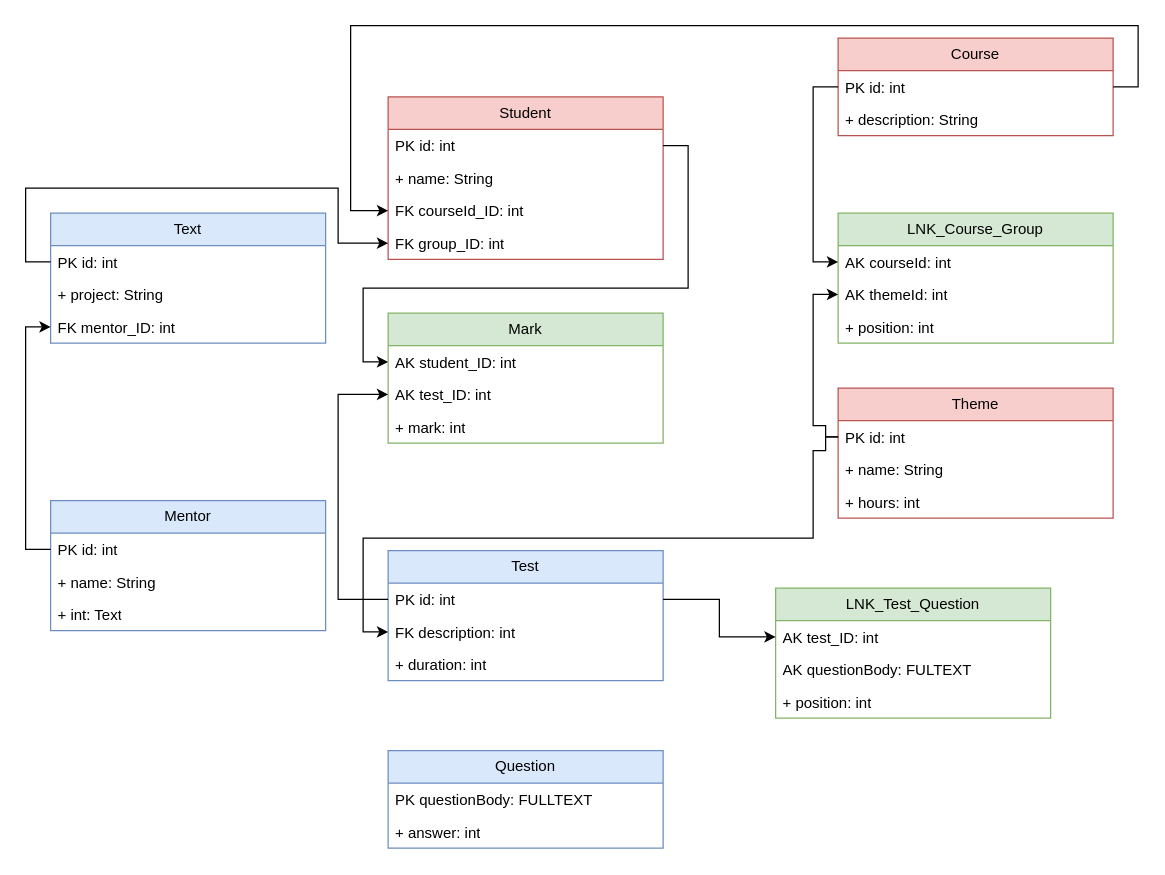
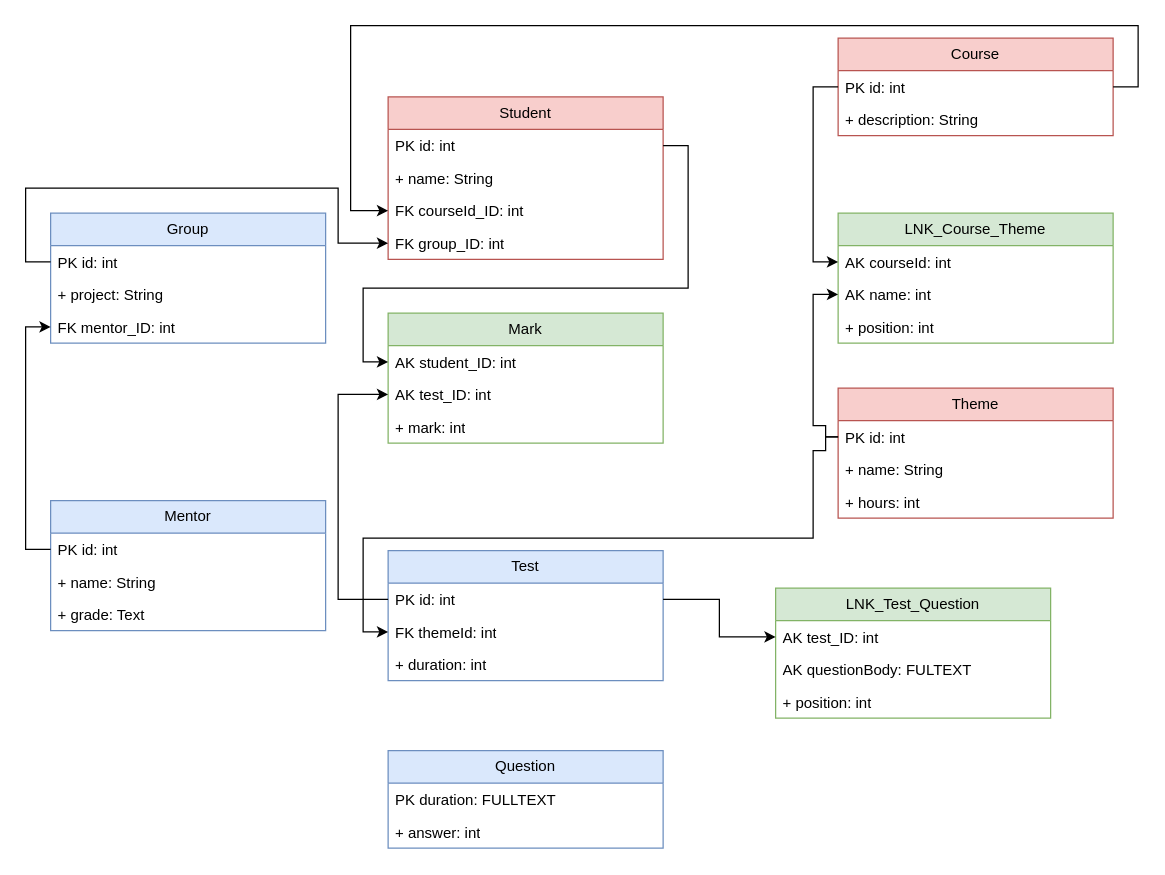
(188, 229) -> (188, 229)
(976, 229) -> (976, 229)
(901, 296) -> (888, 296)
(97, 616) -> (107, 616)
(464, 633) -> (451, 633)
(493, 801) -> (476, 801)
